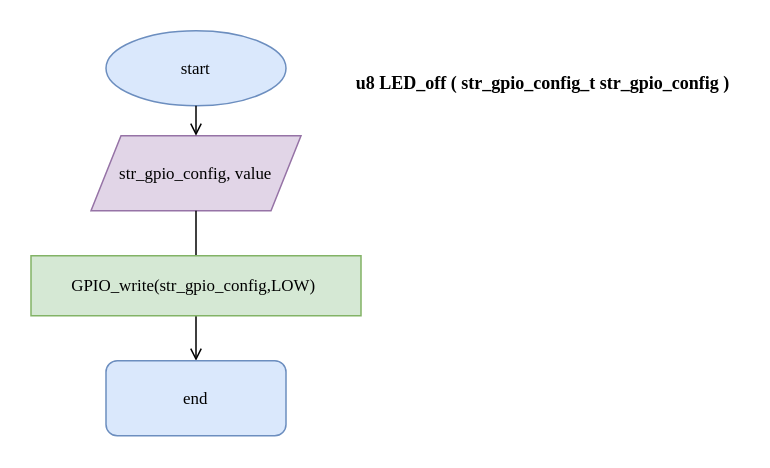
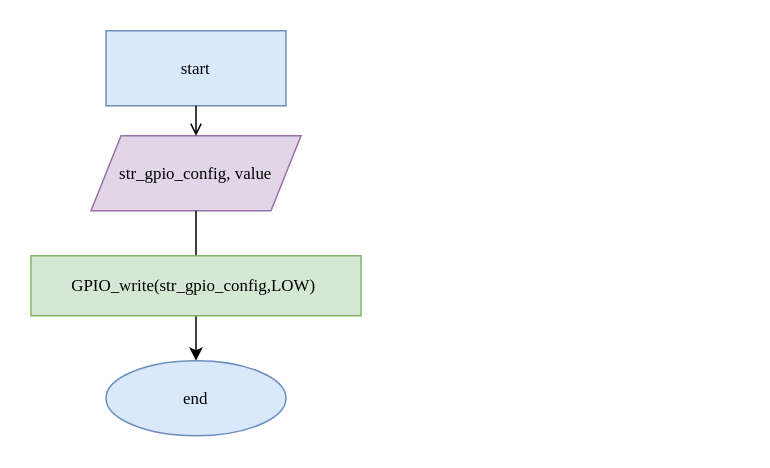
(196, 68) -> (196, 68)
(542, 83) -> none
(196, 351) -> (196, 349)
(196, 398) -> (196, 398)
